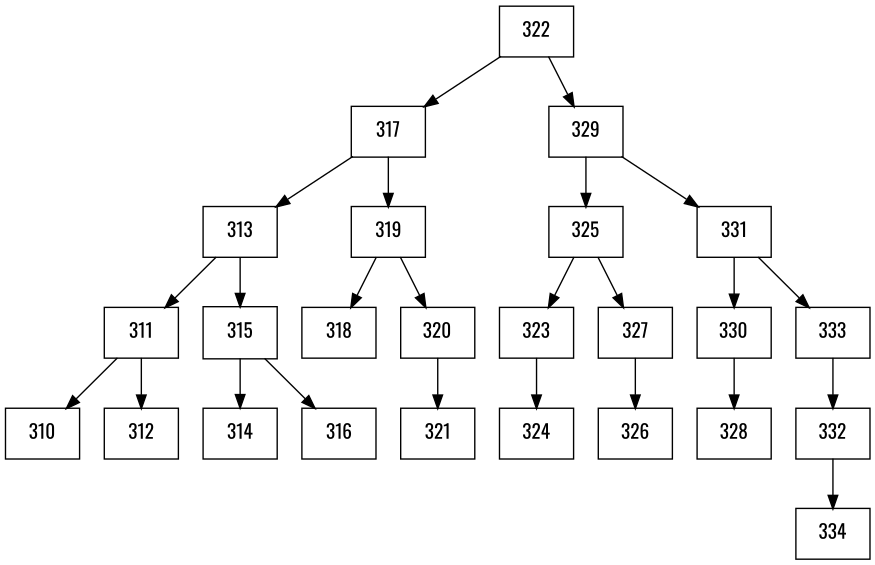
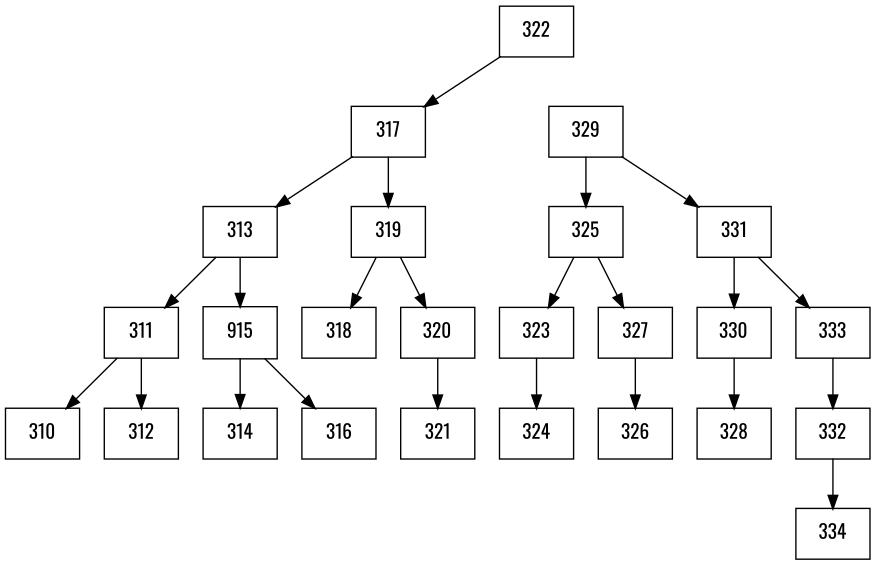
(558, 75) -> none
(240, 333) -> (240, 333)
